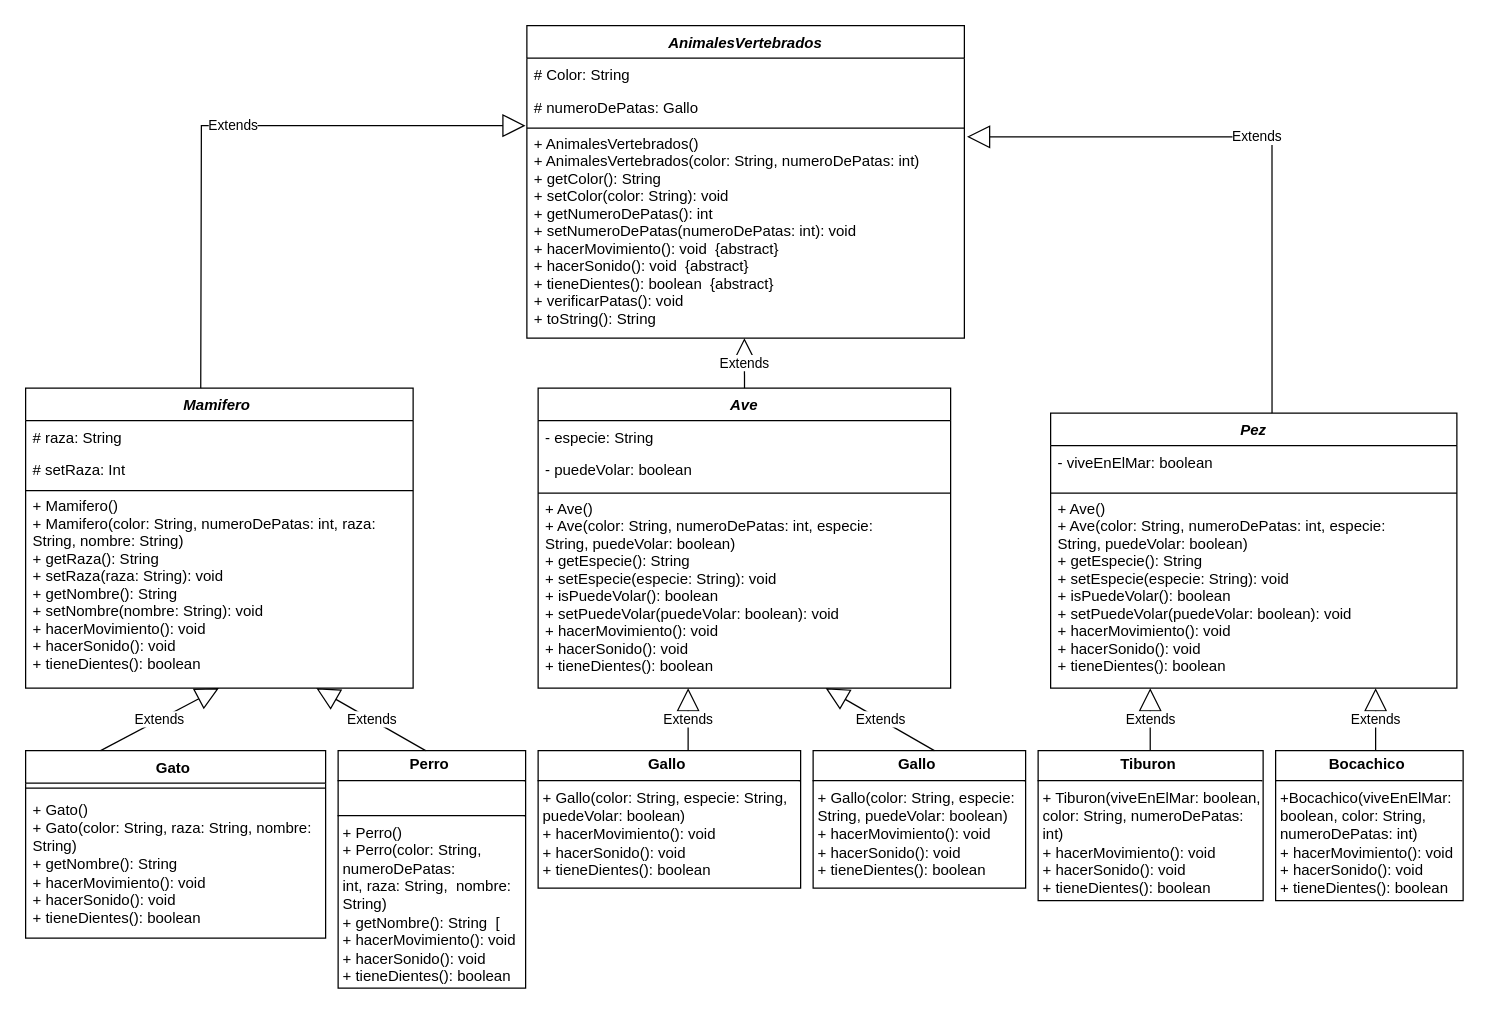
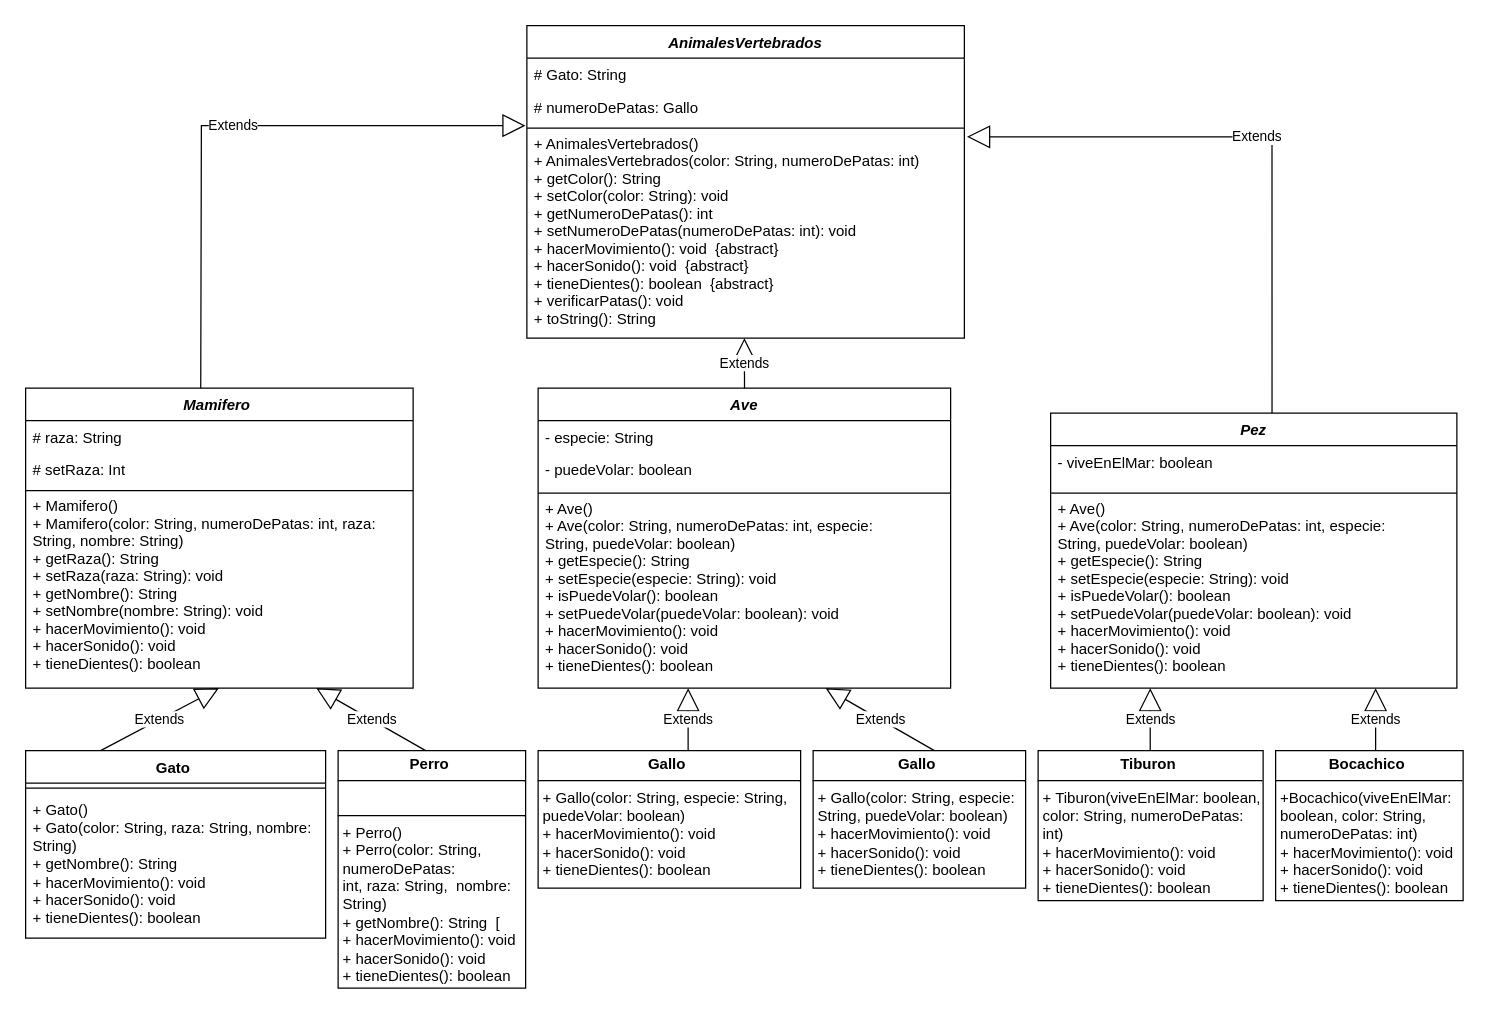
(587, 75) -> (585, 75)
